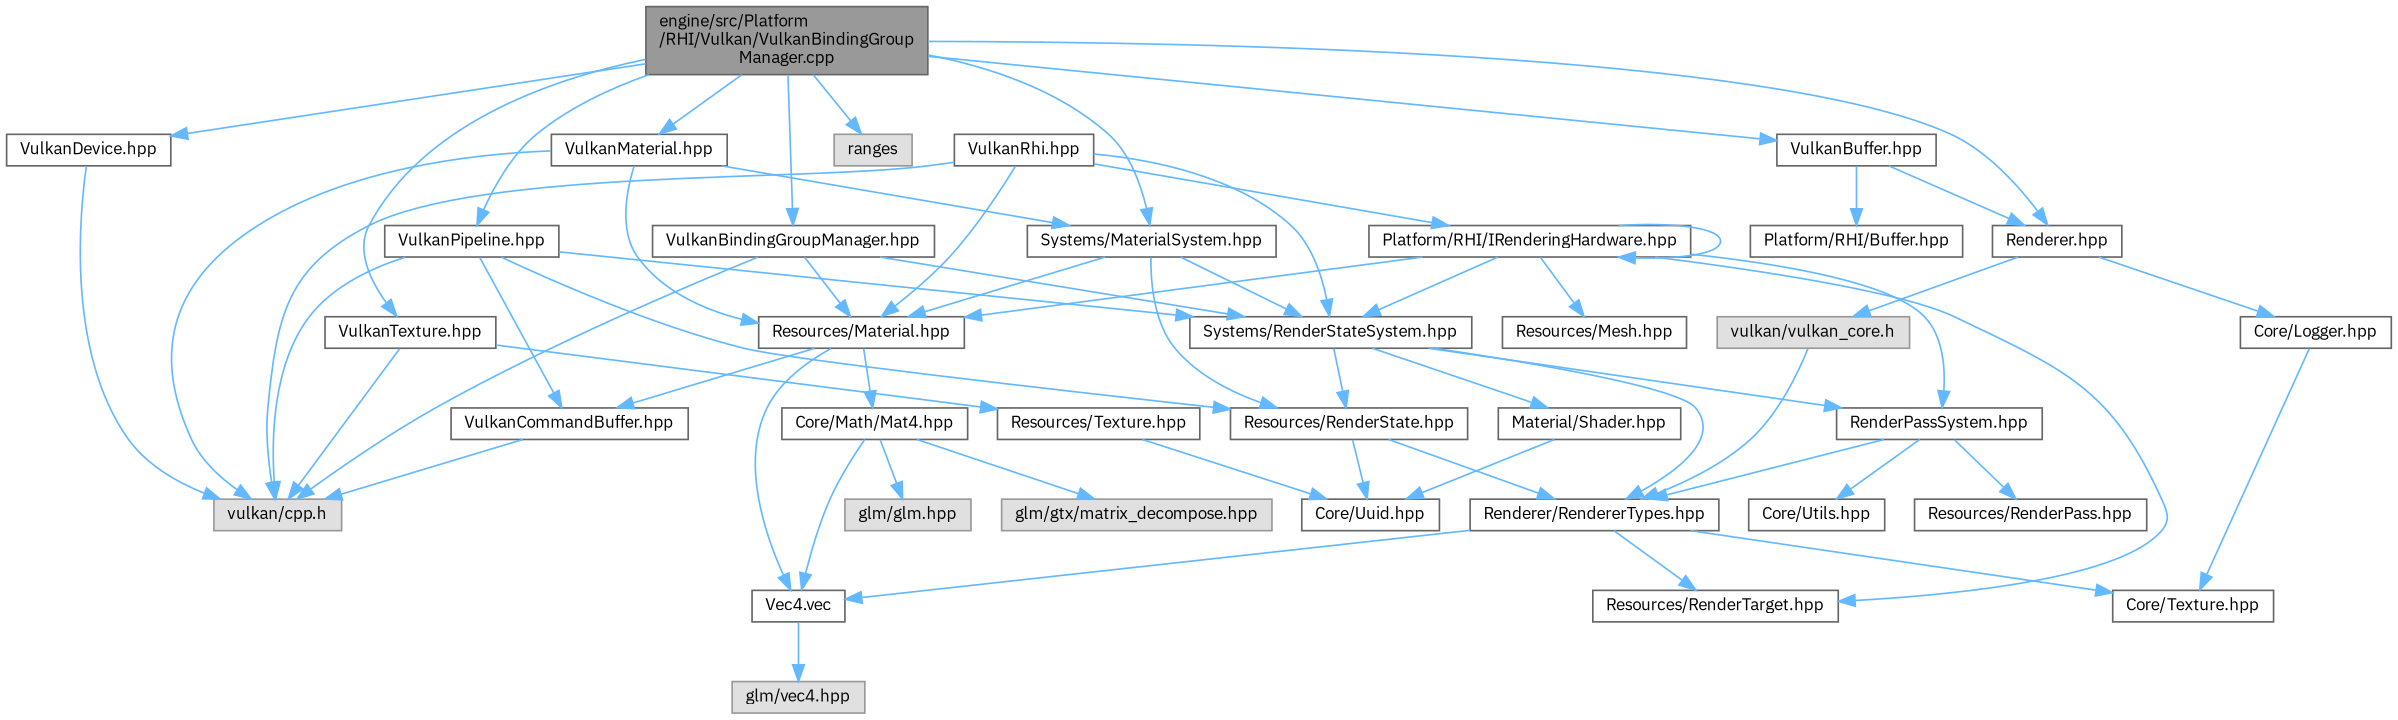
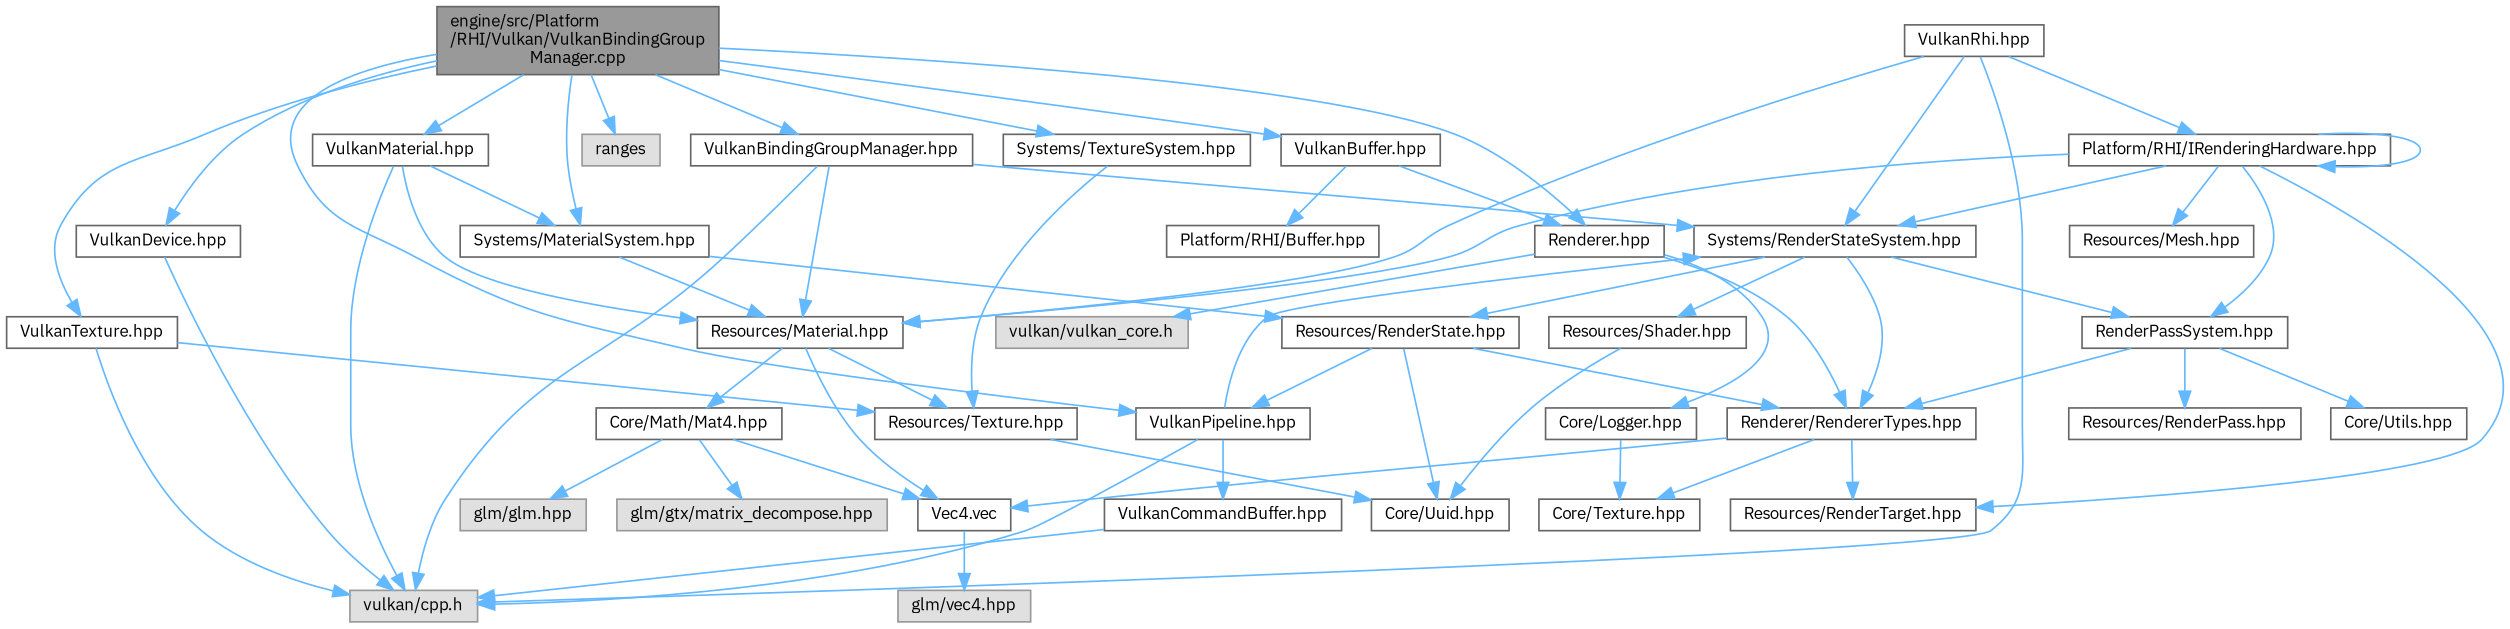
none -> (1127, 150)
(1249, 291) -> none
(850, 365) -> (1320, 374)
(701, 382) -> (867, 368)
(1590, 424) -> (1648, 332)
(1750, 439) -> (1769, 303)
